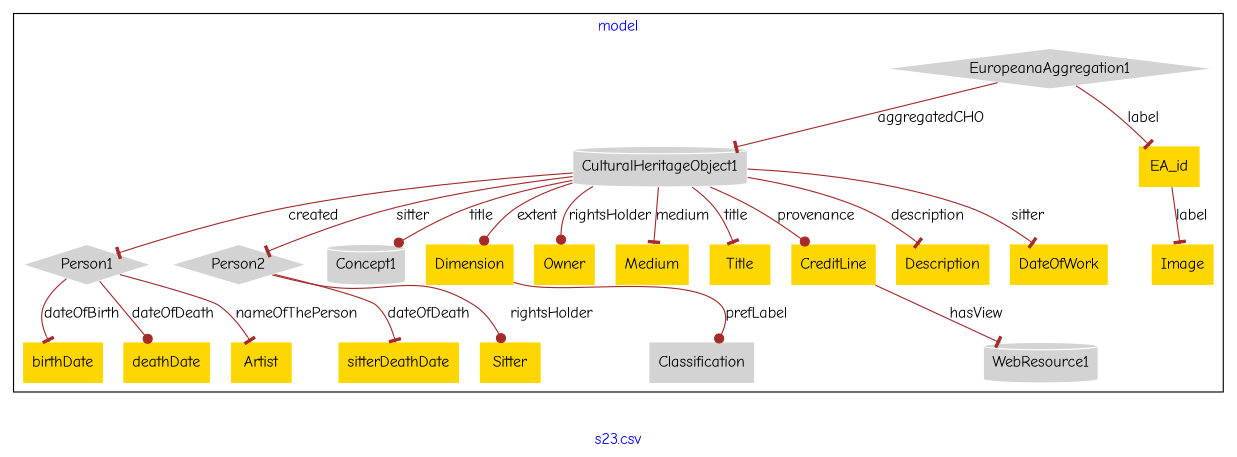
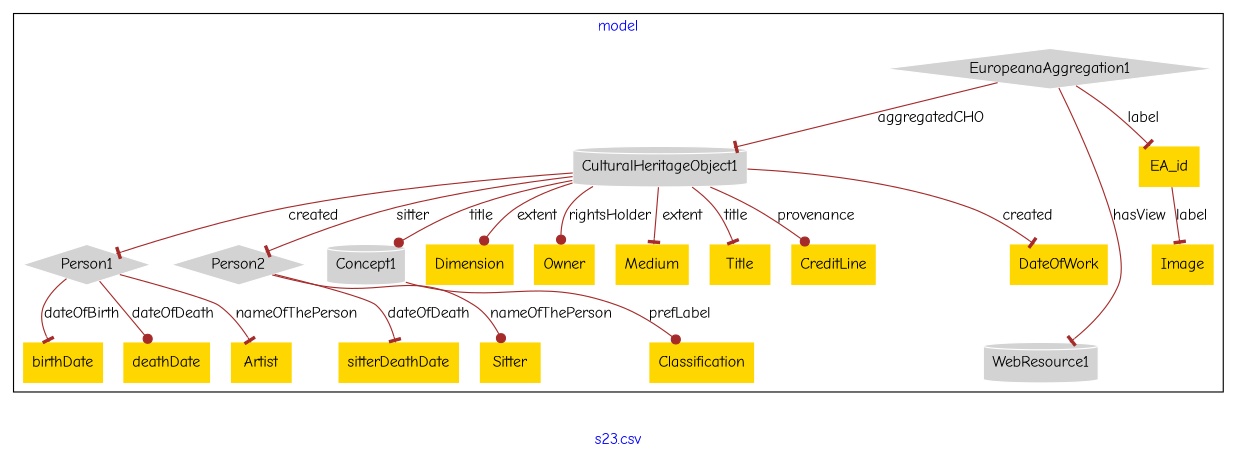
(683, 216) -> (683, 216)
(1028, 216) -> (1028, 216)
(943, 265) -> none
(635, 287) -> (544, 291)
(935, 313) -> (1112, 217)
(551, 314) -> (551, 314)
(702, 363) -> (702, 363)
